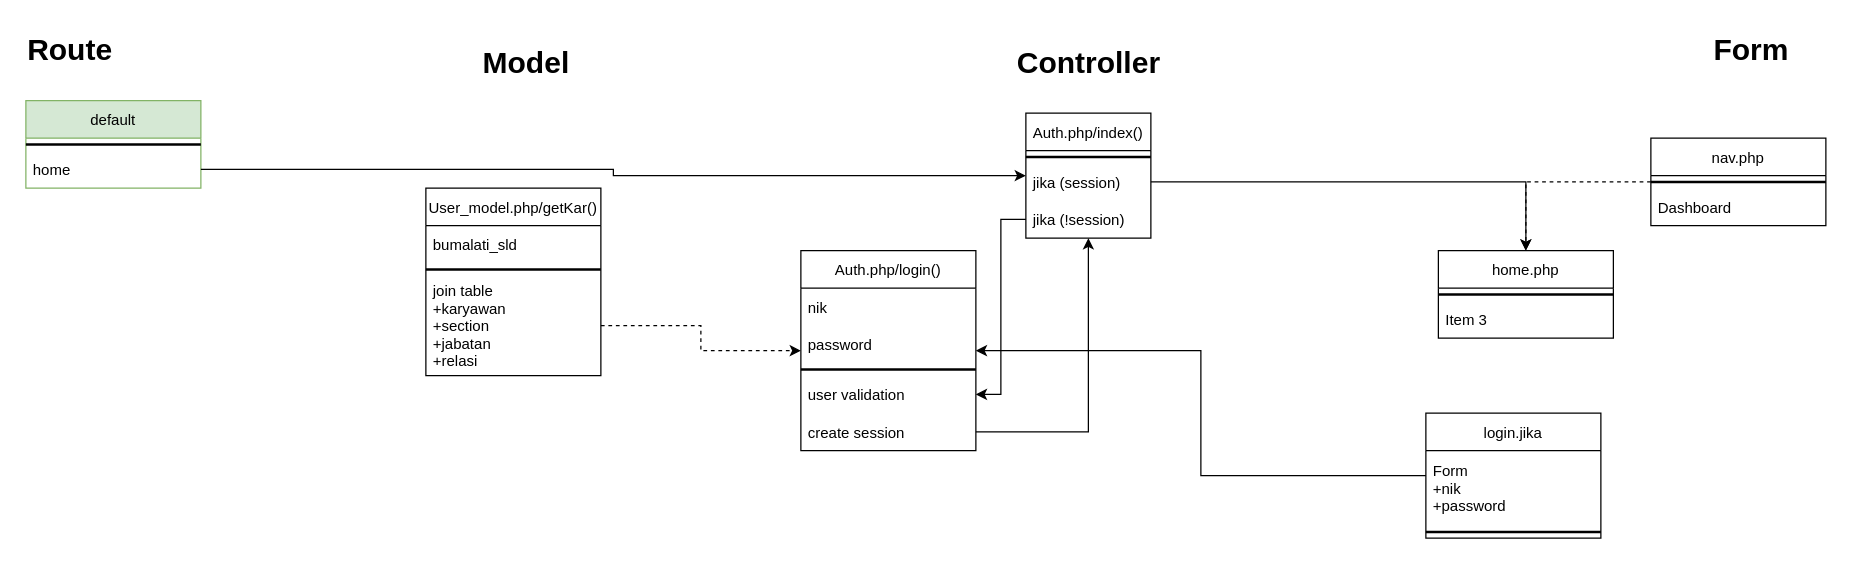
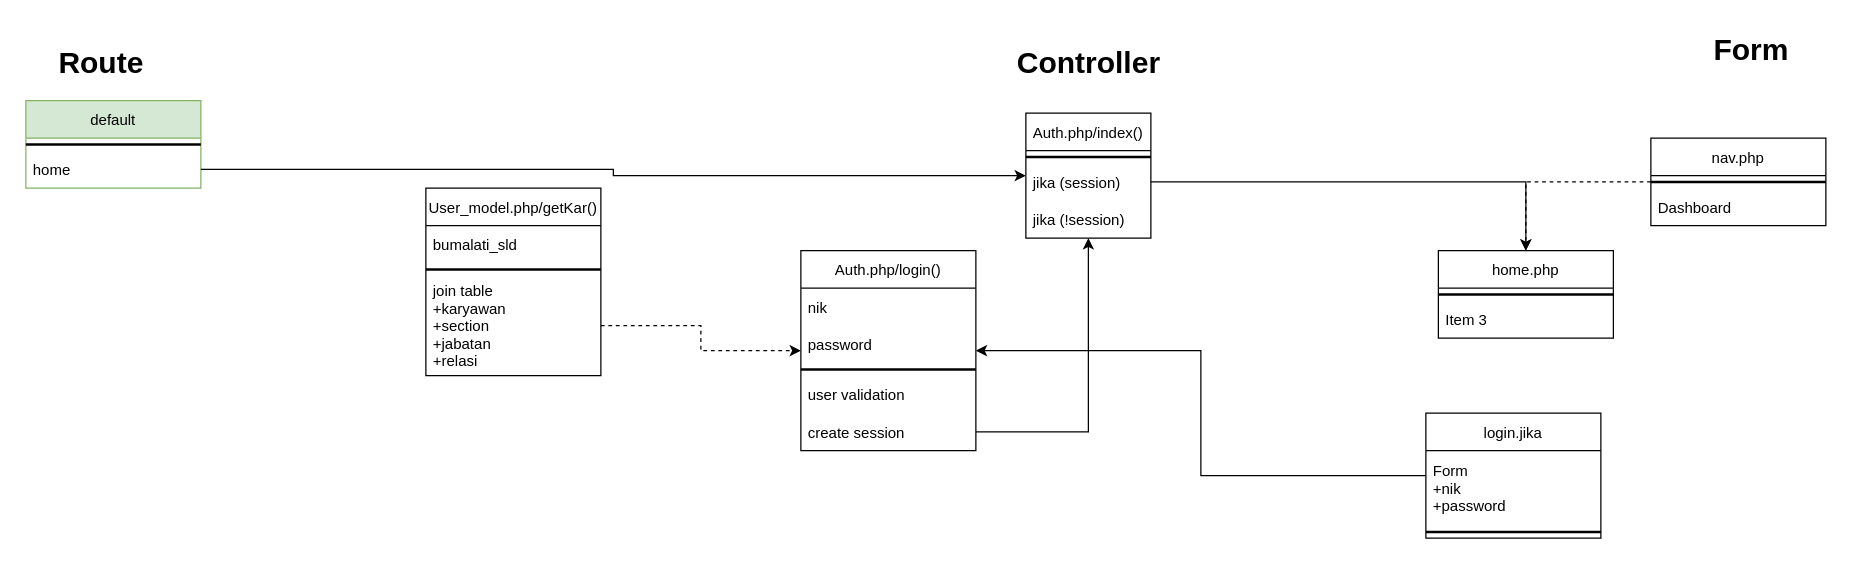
(69, 51) -> (101, 63)
(526, 63) -> none
(1001, 304) -> none
